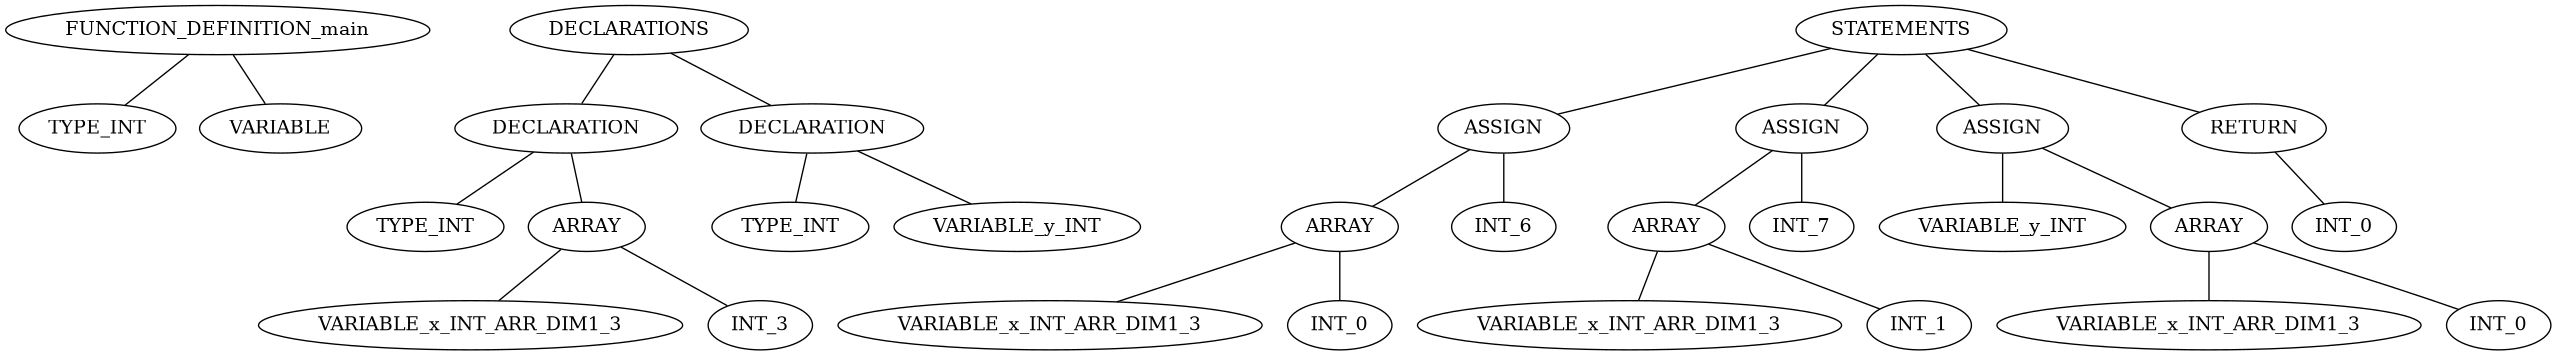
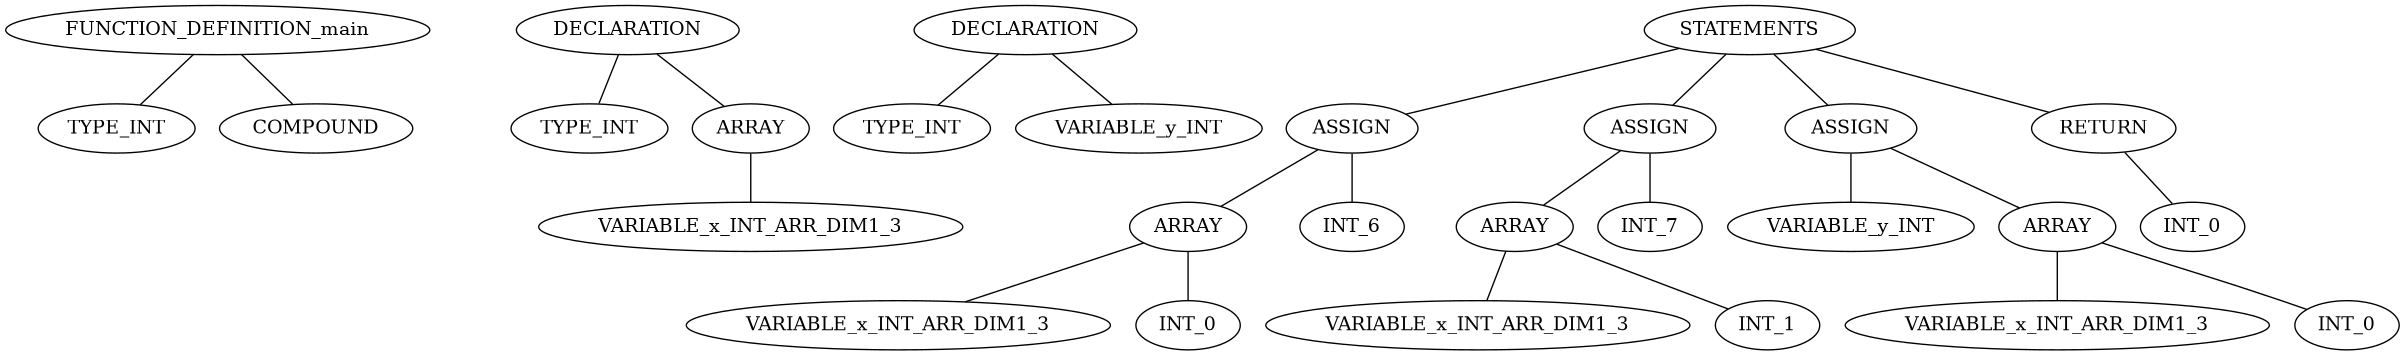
(629, 30) -> none
(281, 128) -> (316, 128)
(760, 325) -> none
